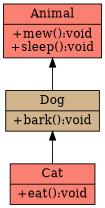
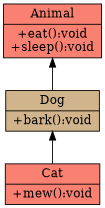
(53, 34) -> (53, 34)
(53, 194) -> (53, 194)
